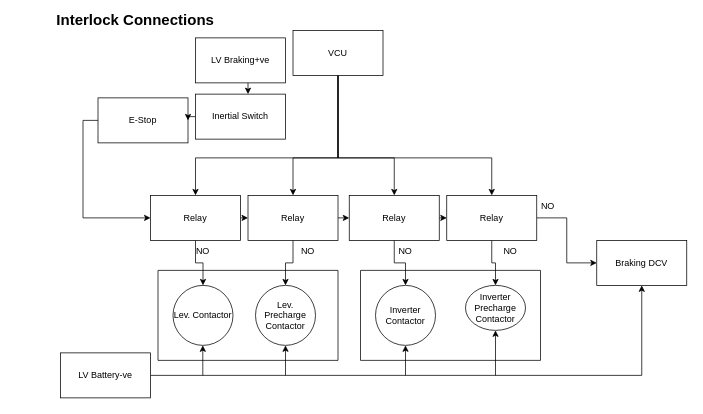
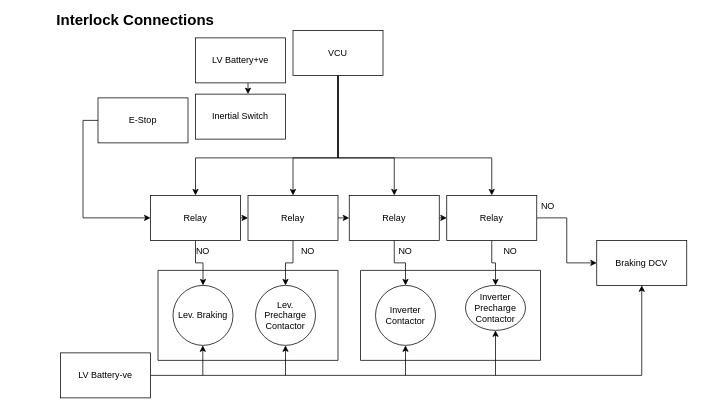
(240, 60) -> (240, 60)
(191, 117) -> none
(203, 315) -> (203, 315)
